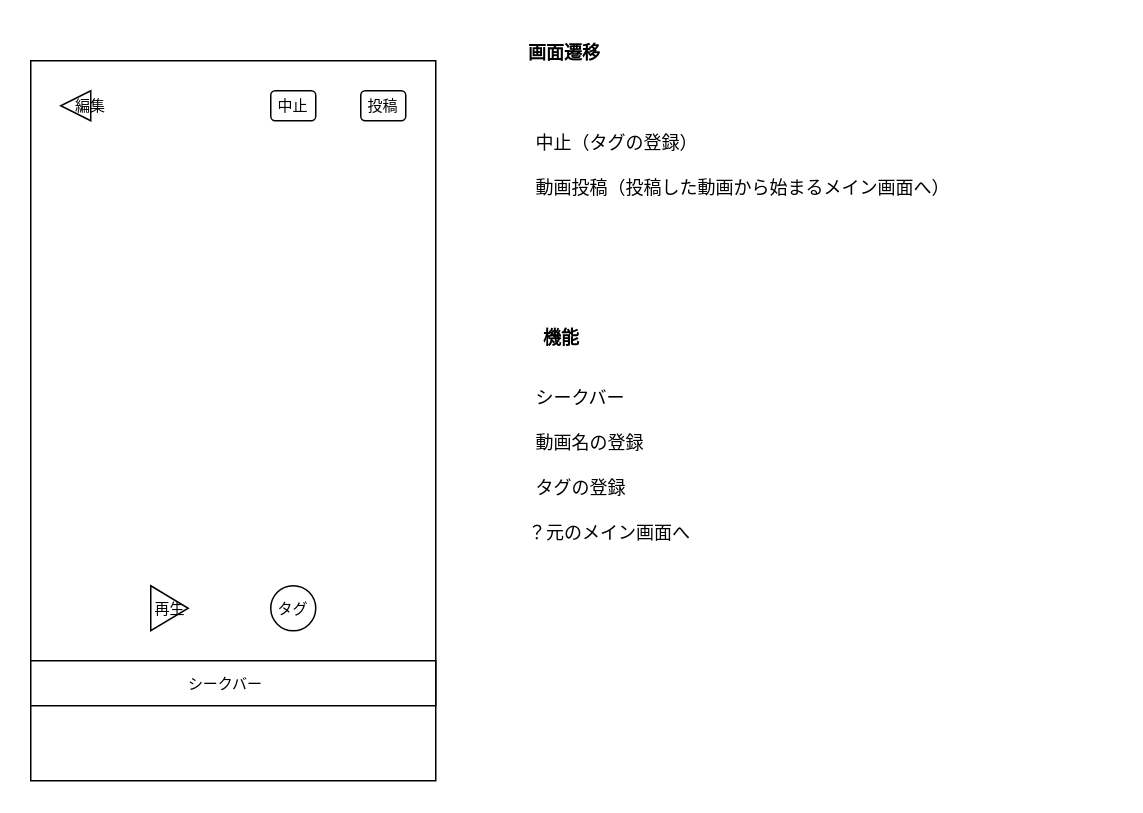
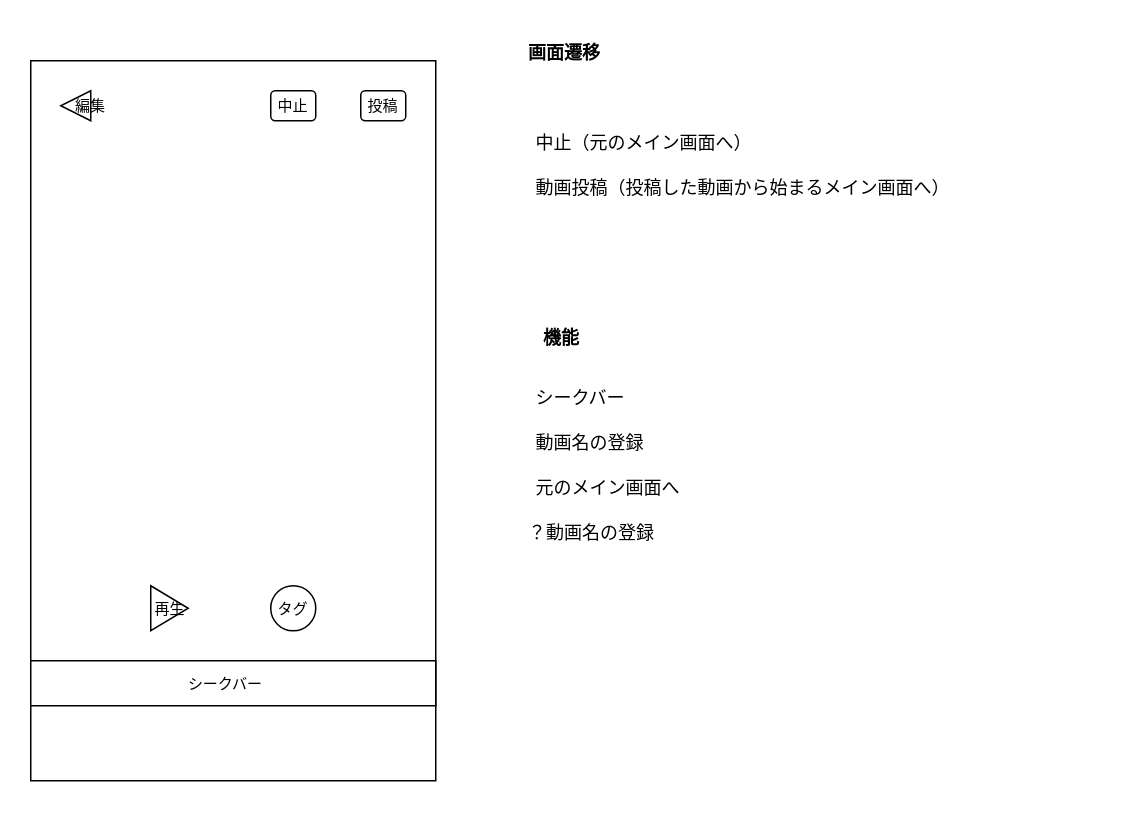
(617, 143) -> (644, 143)
(581, 488) -> (608, 488)
(610, 533) -> (592, 533)
